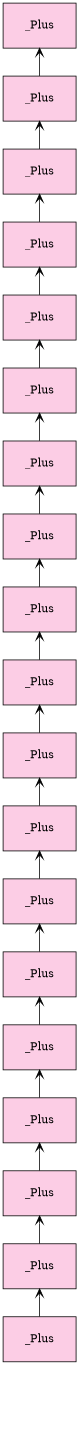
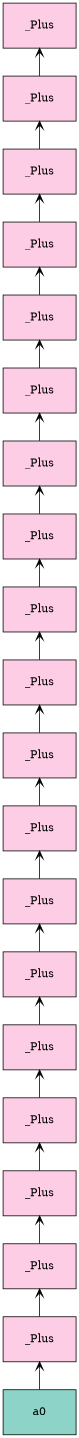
none -> (40, 1412)
